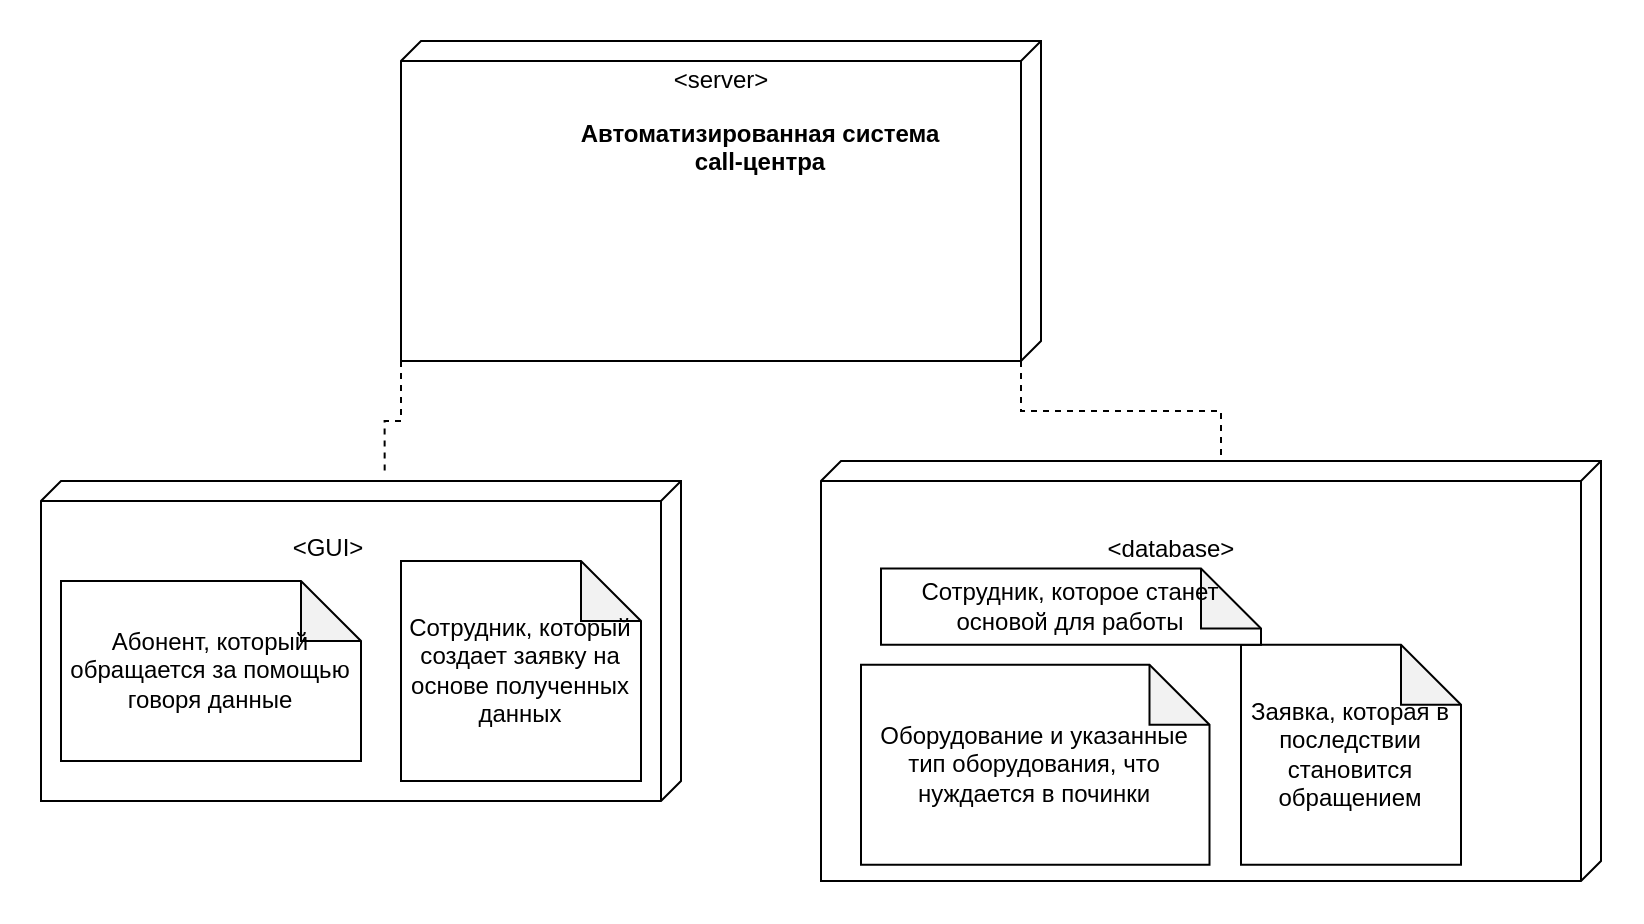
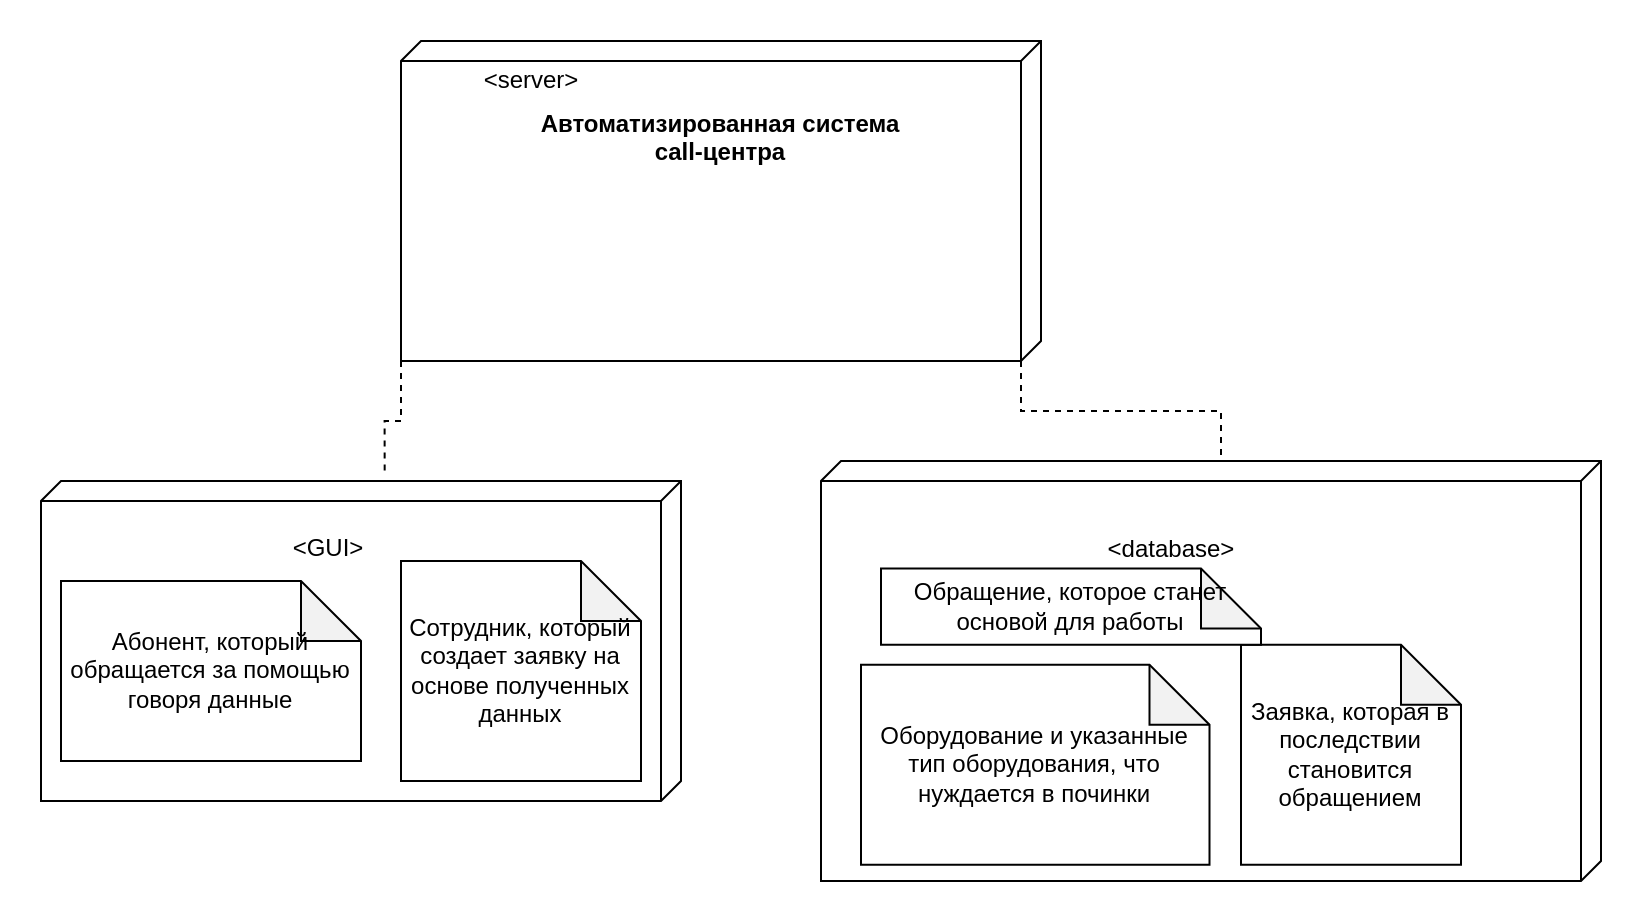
(721, 81) -> (531, 81)
(761, 161) -> (721, 151)
(1071, 607) -> (1071, 607)
